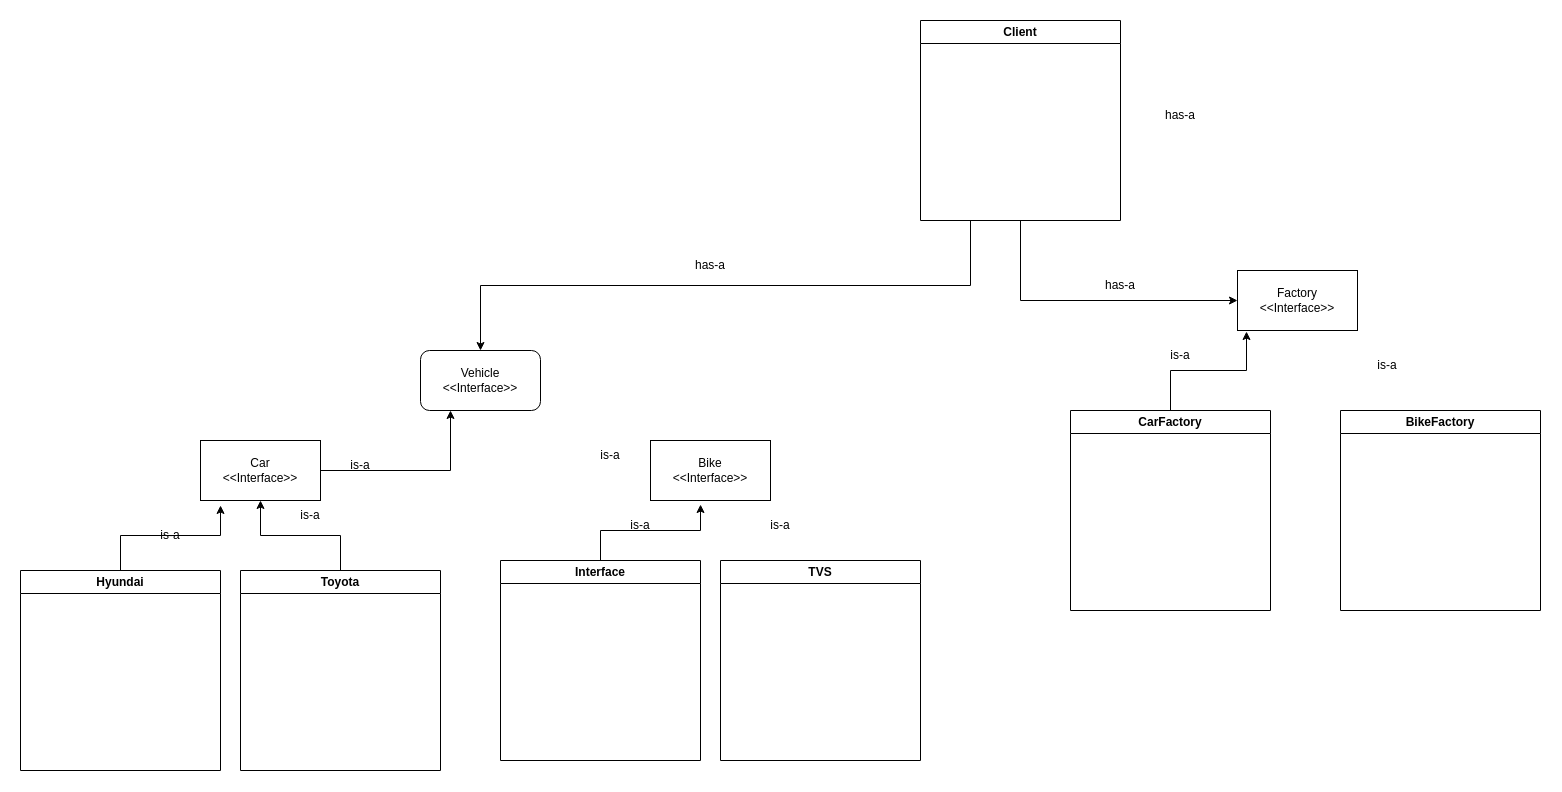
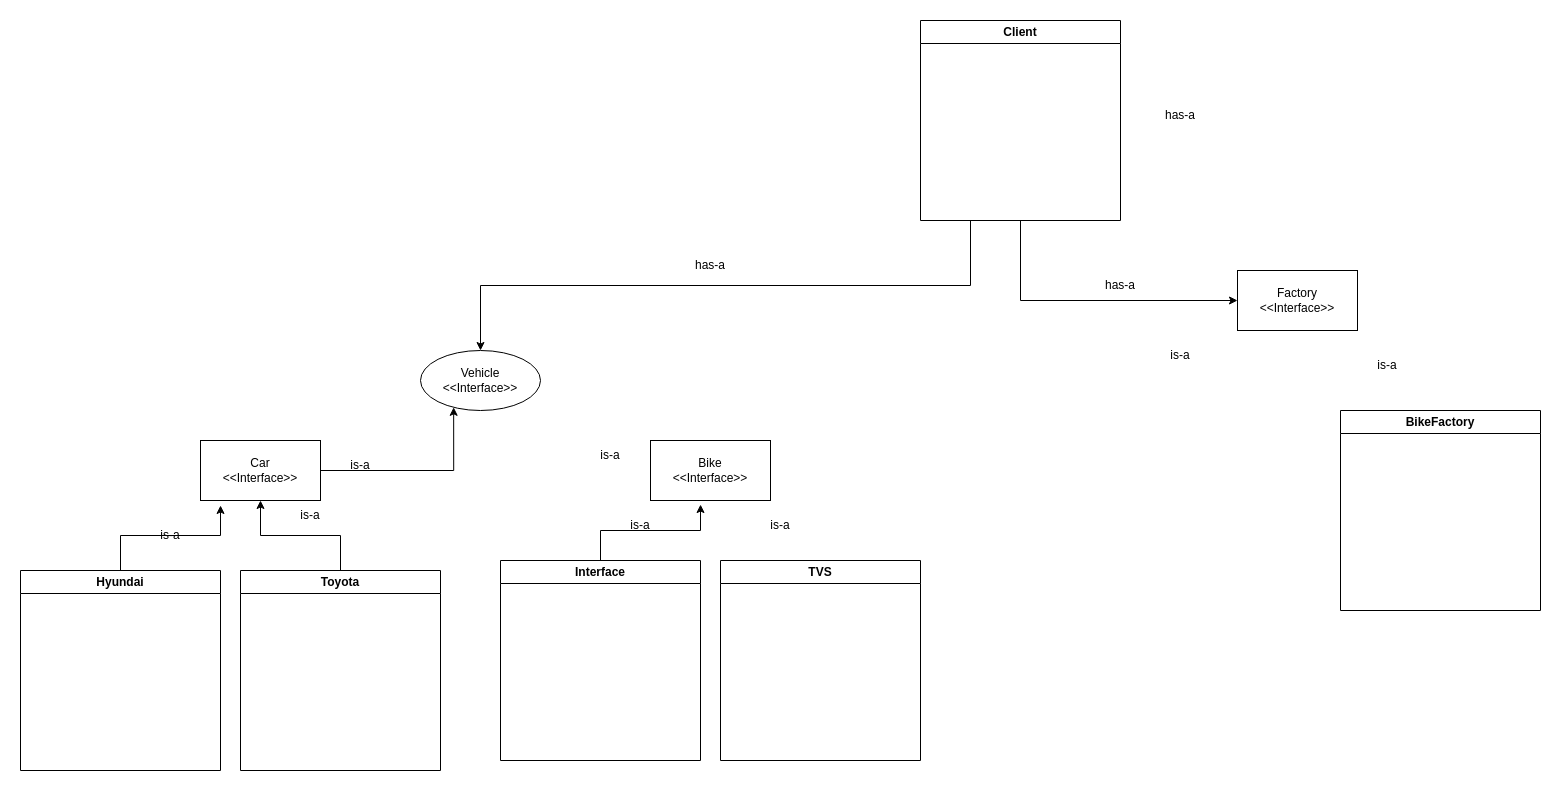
(1205, 371) -> none
(481, 381) -> (481, 381)
(1171, 511) -> none
